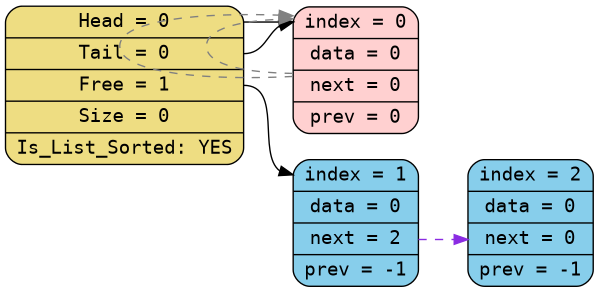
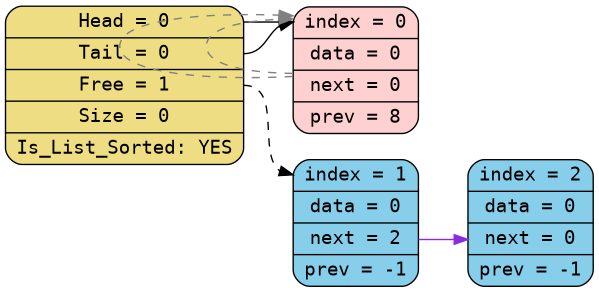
(356, 117) -> (356, 117)
(268, 123) -> (268, 123)
(436, 239) -> (436, 239)
